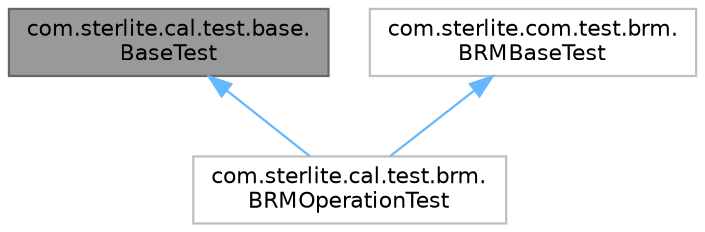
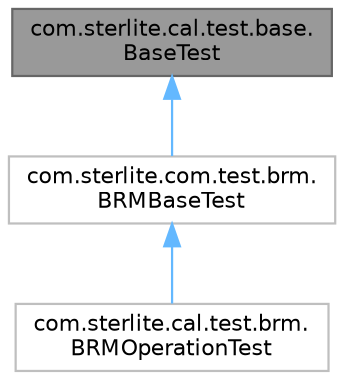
(268, 123) -> (172, 128)
